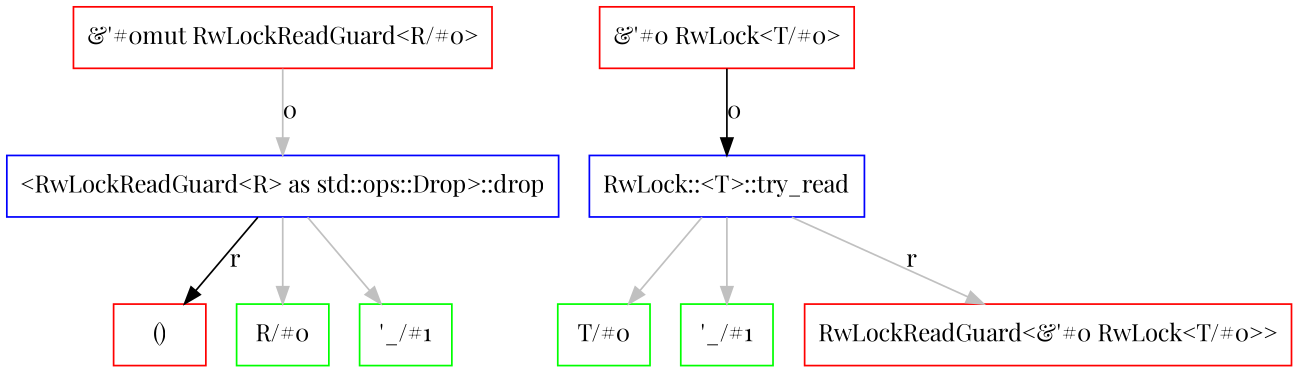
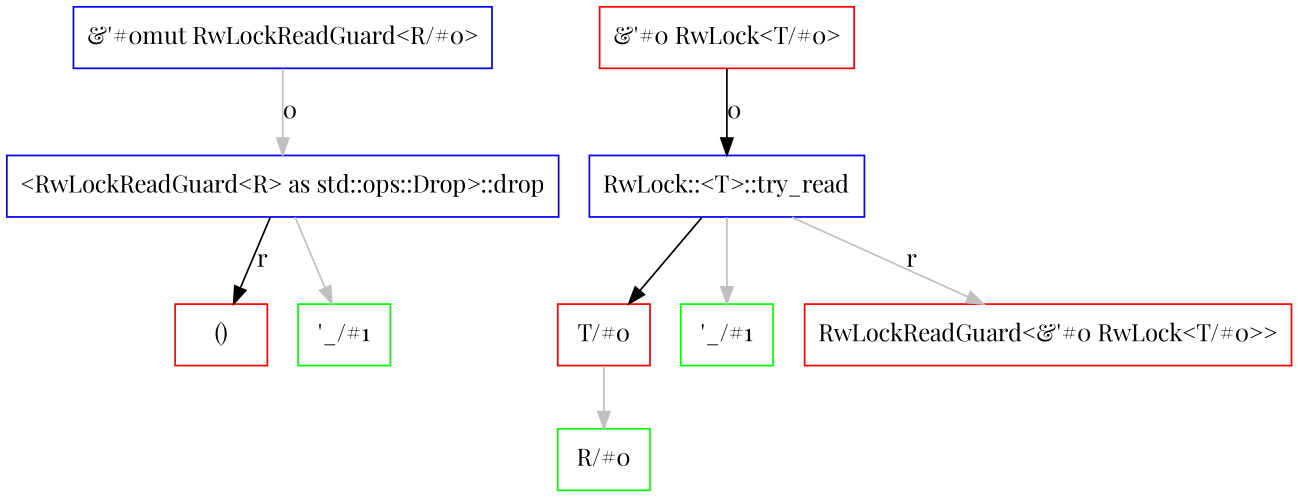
(283, 38) -> (283, 38)
(283, 252) -> (604, 389)
(671, 254) -> (671, 254)
(604, 335) -> (604, 335)
